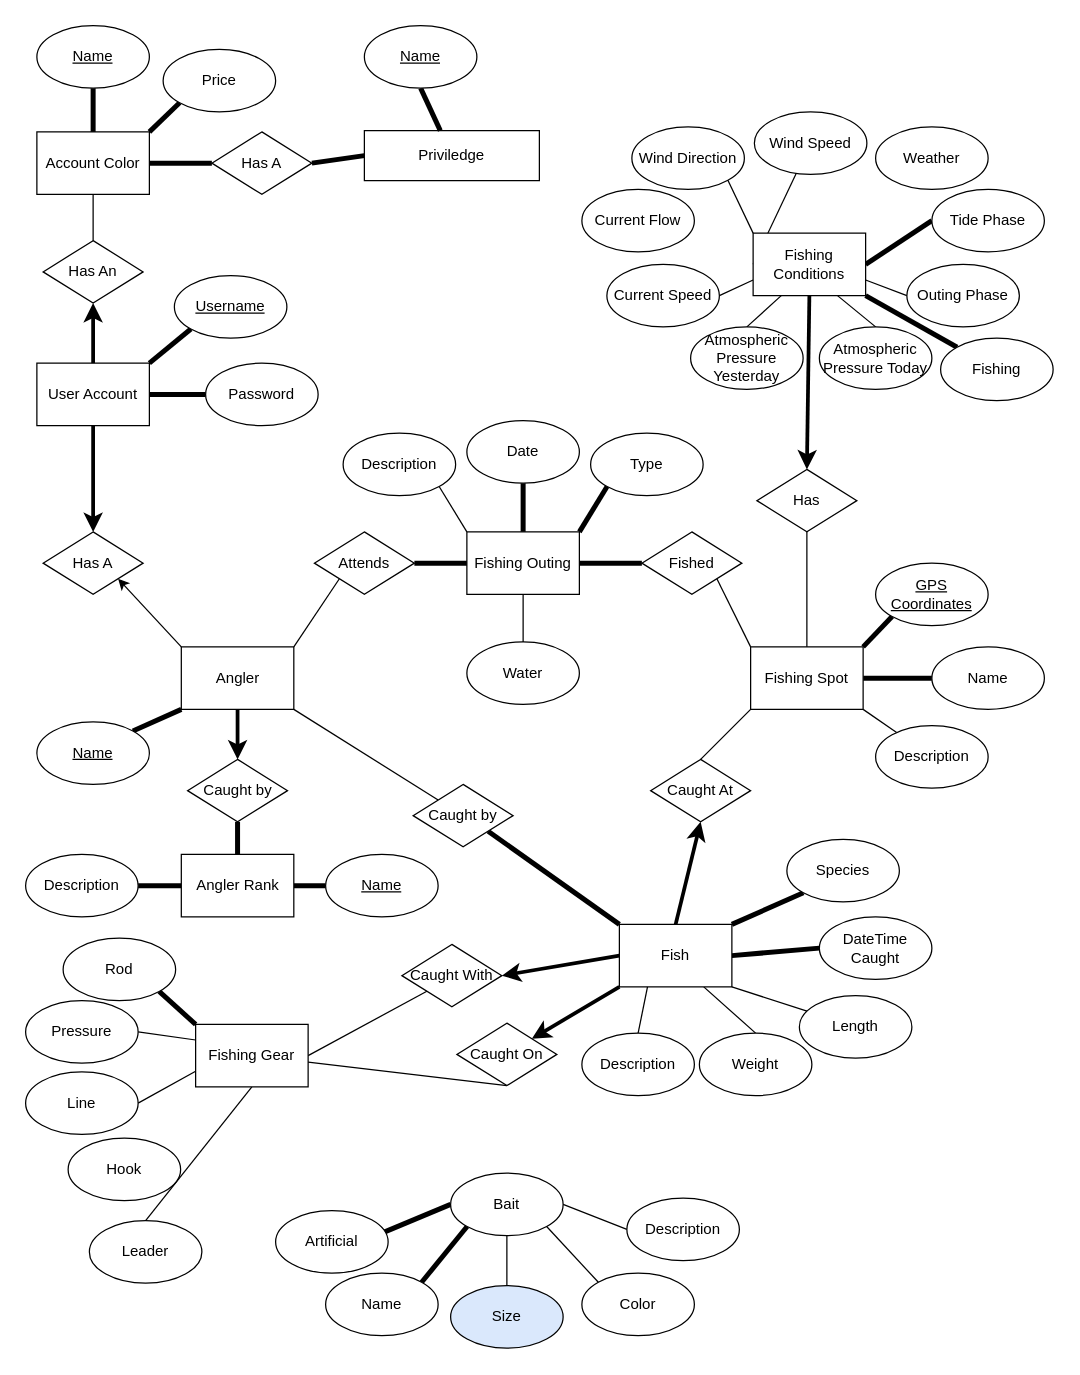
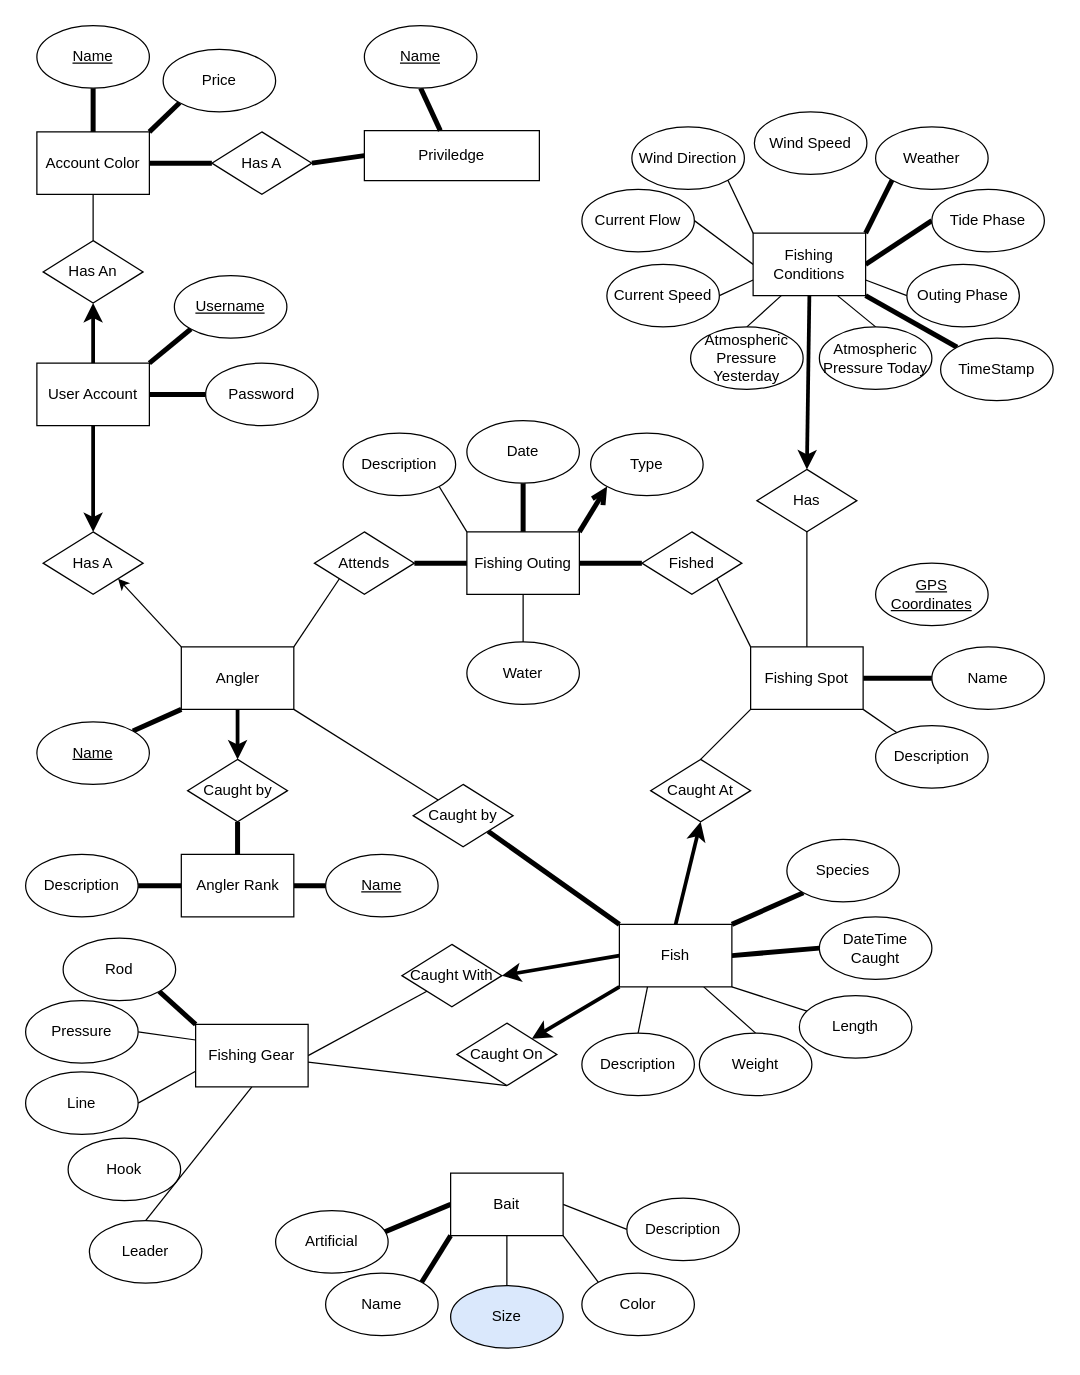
(782, 203) -> (724, 243)
none -> (879, 207)
(997, 369) -> (997, 369)
(603, 493) -> (600, 499)
(877, 632) -> none
(507, 1204) -> (507, 1204)
